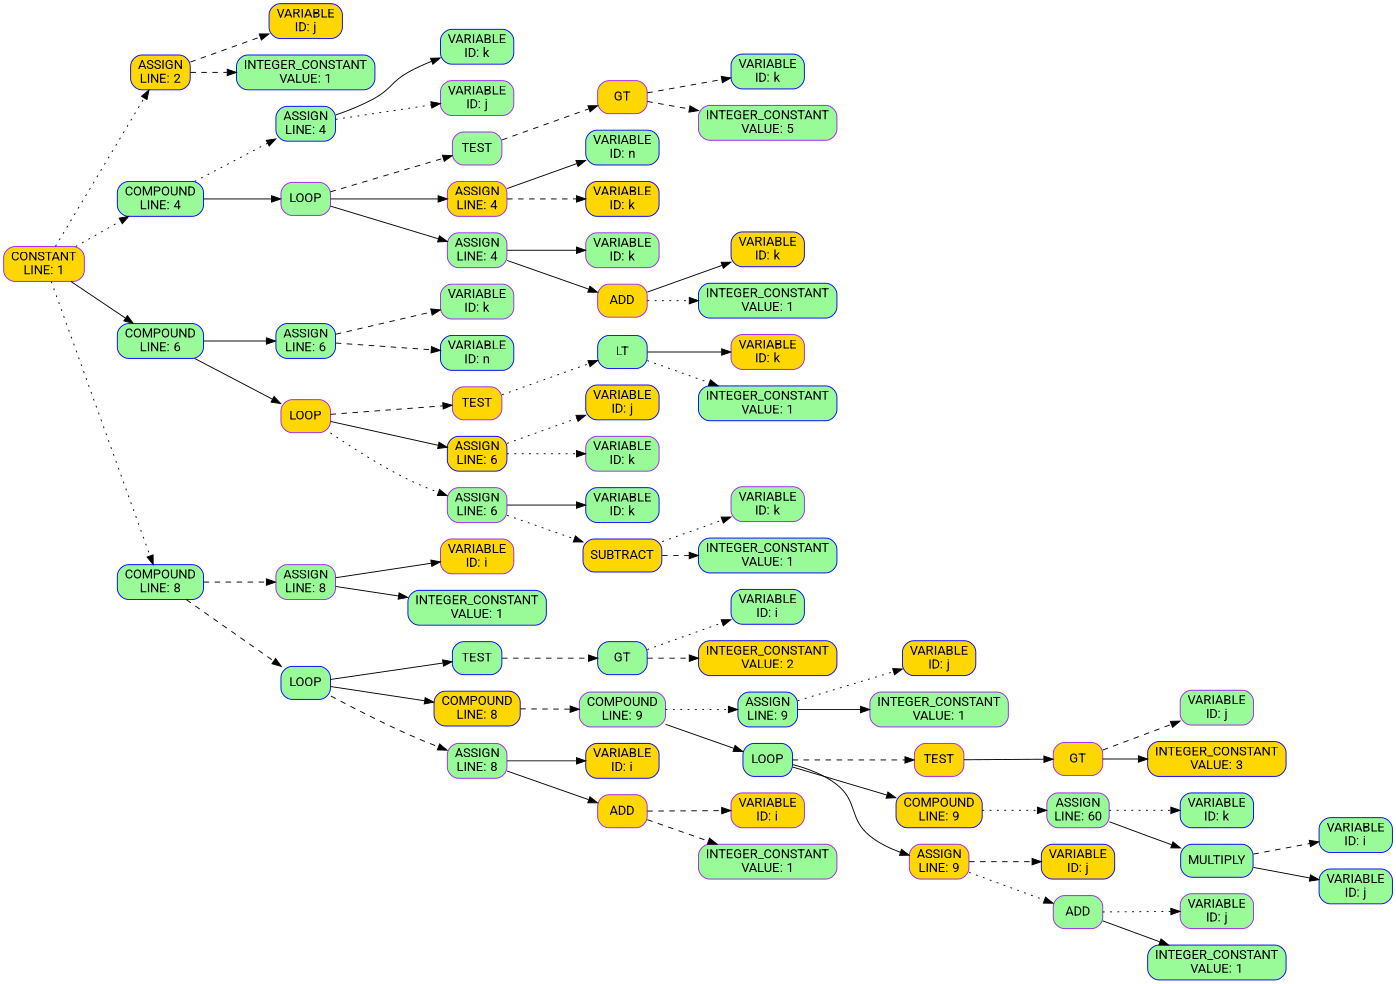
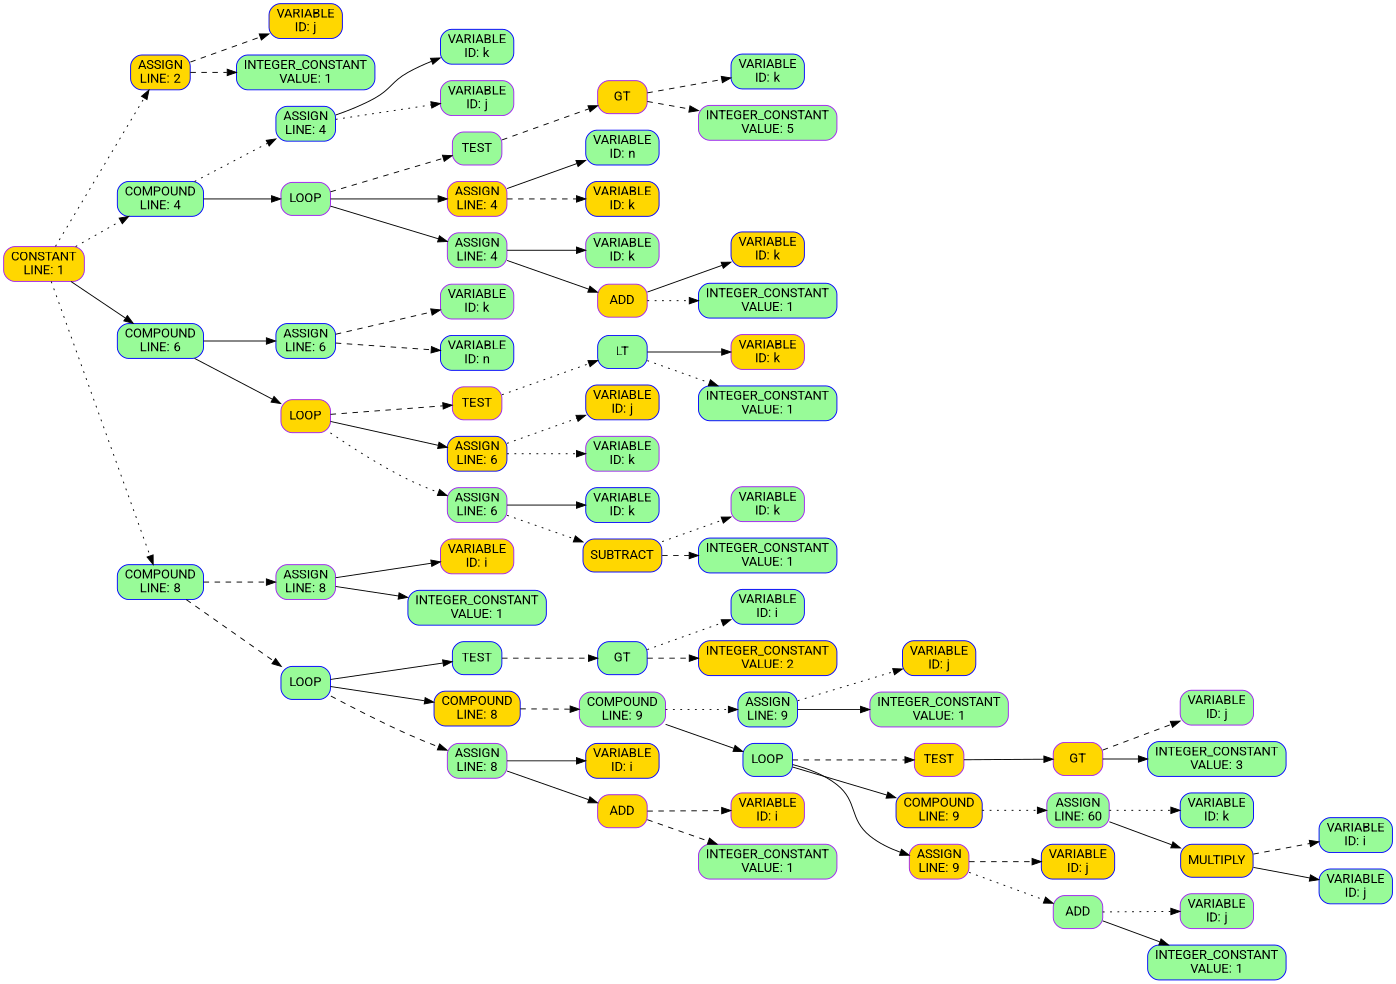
(1217, 759) -> (1217, 759)
(1217, 861) -> (1217, 861)
